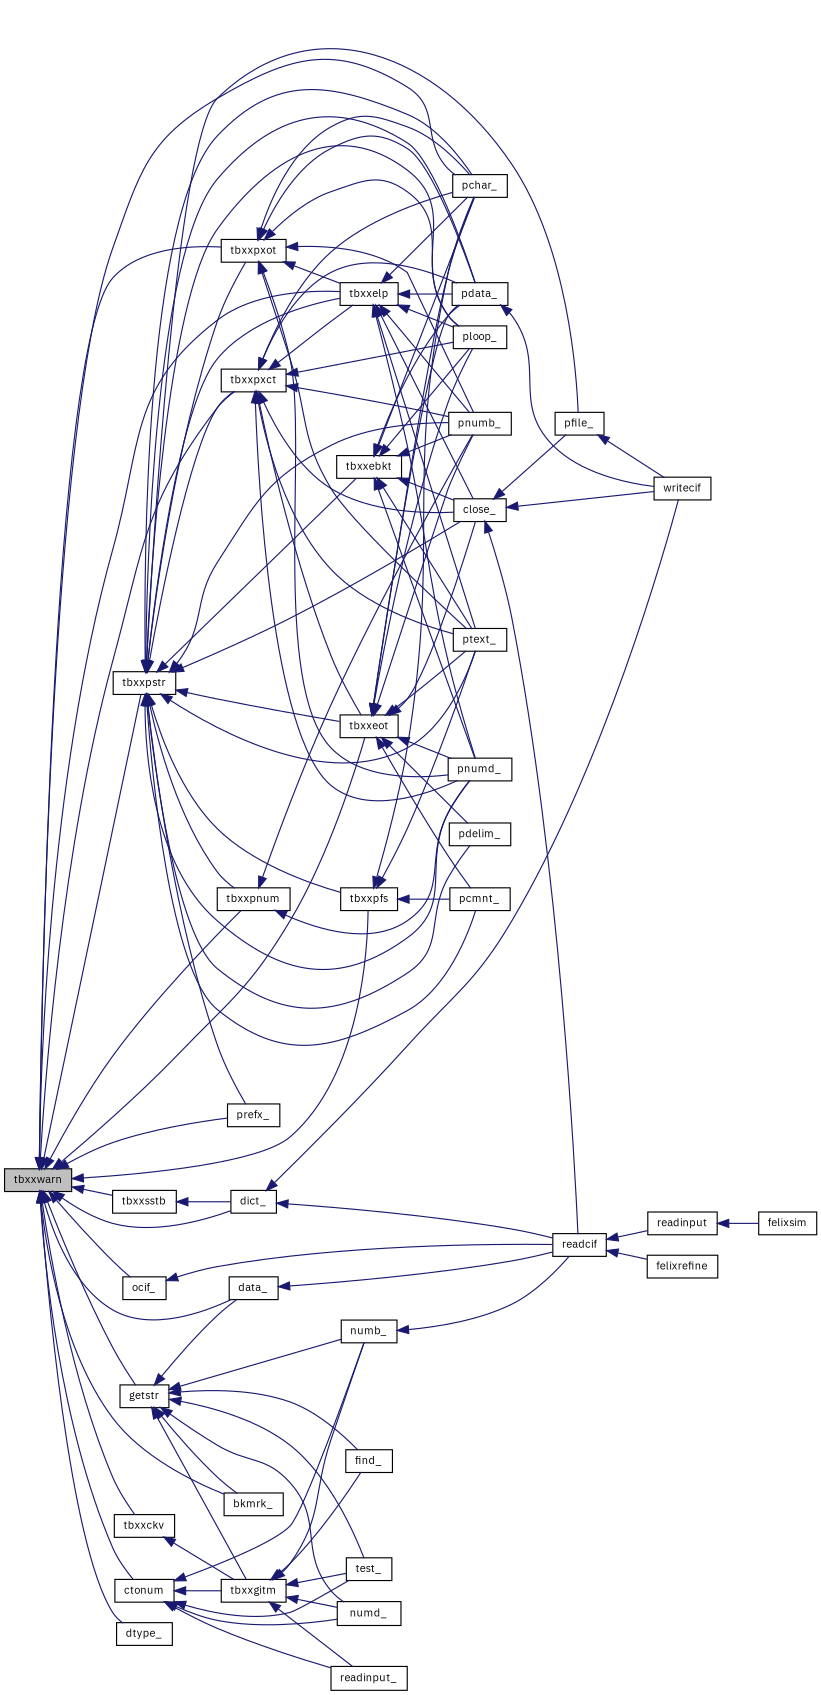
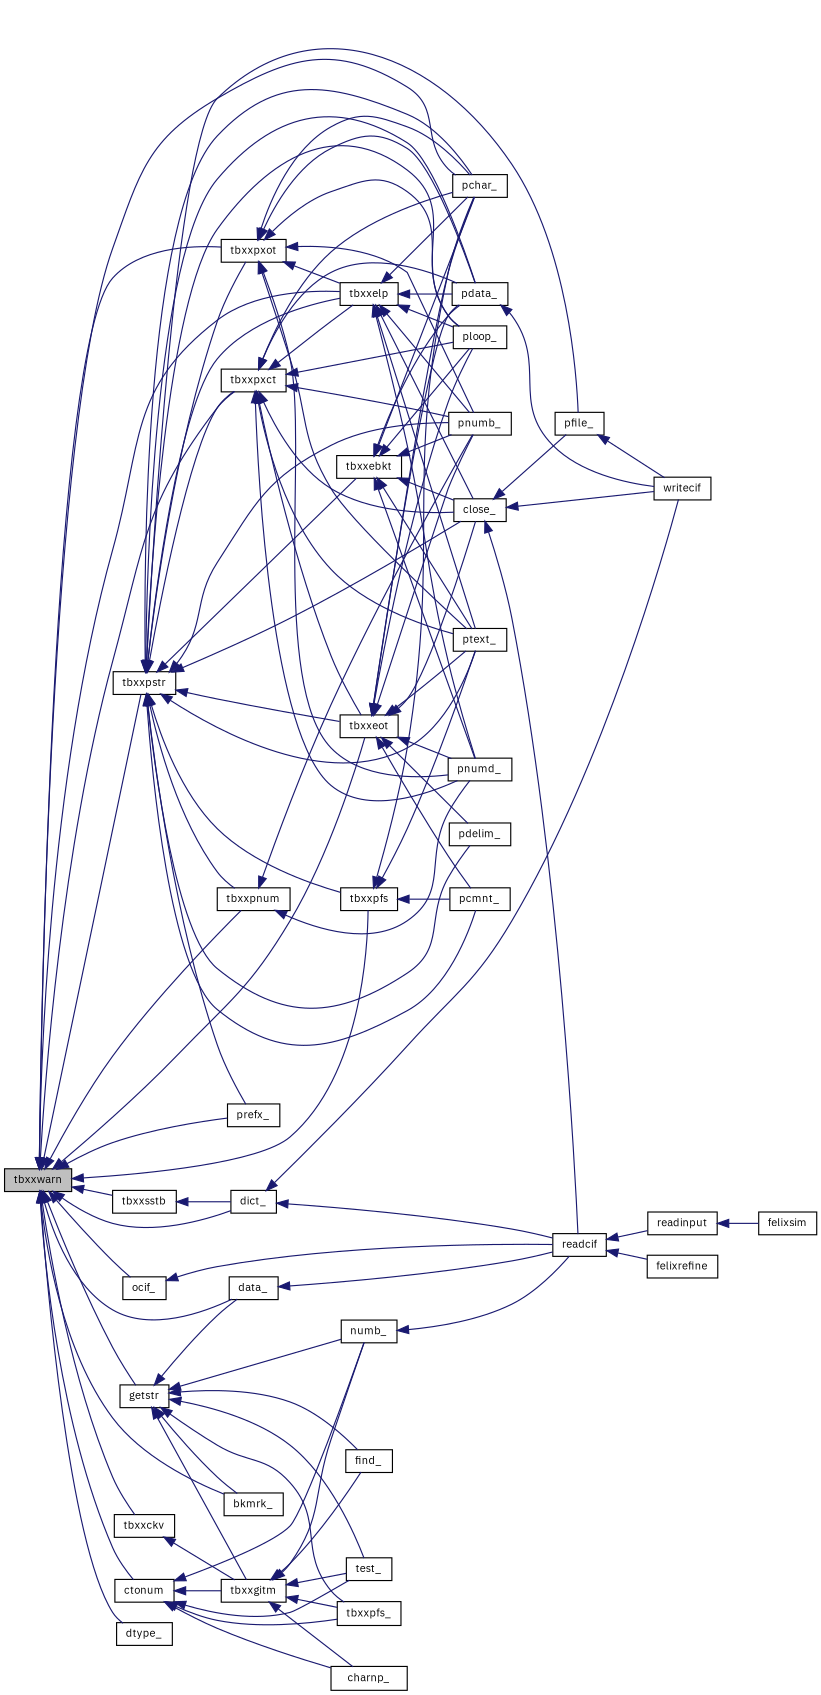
(281, 961) -> none
(369, 1614) -> (369, 1614)
(369, 1678) -> (369, 1678)
